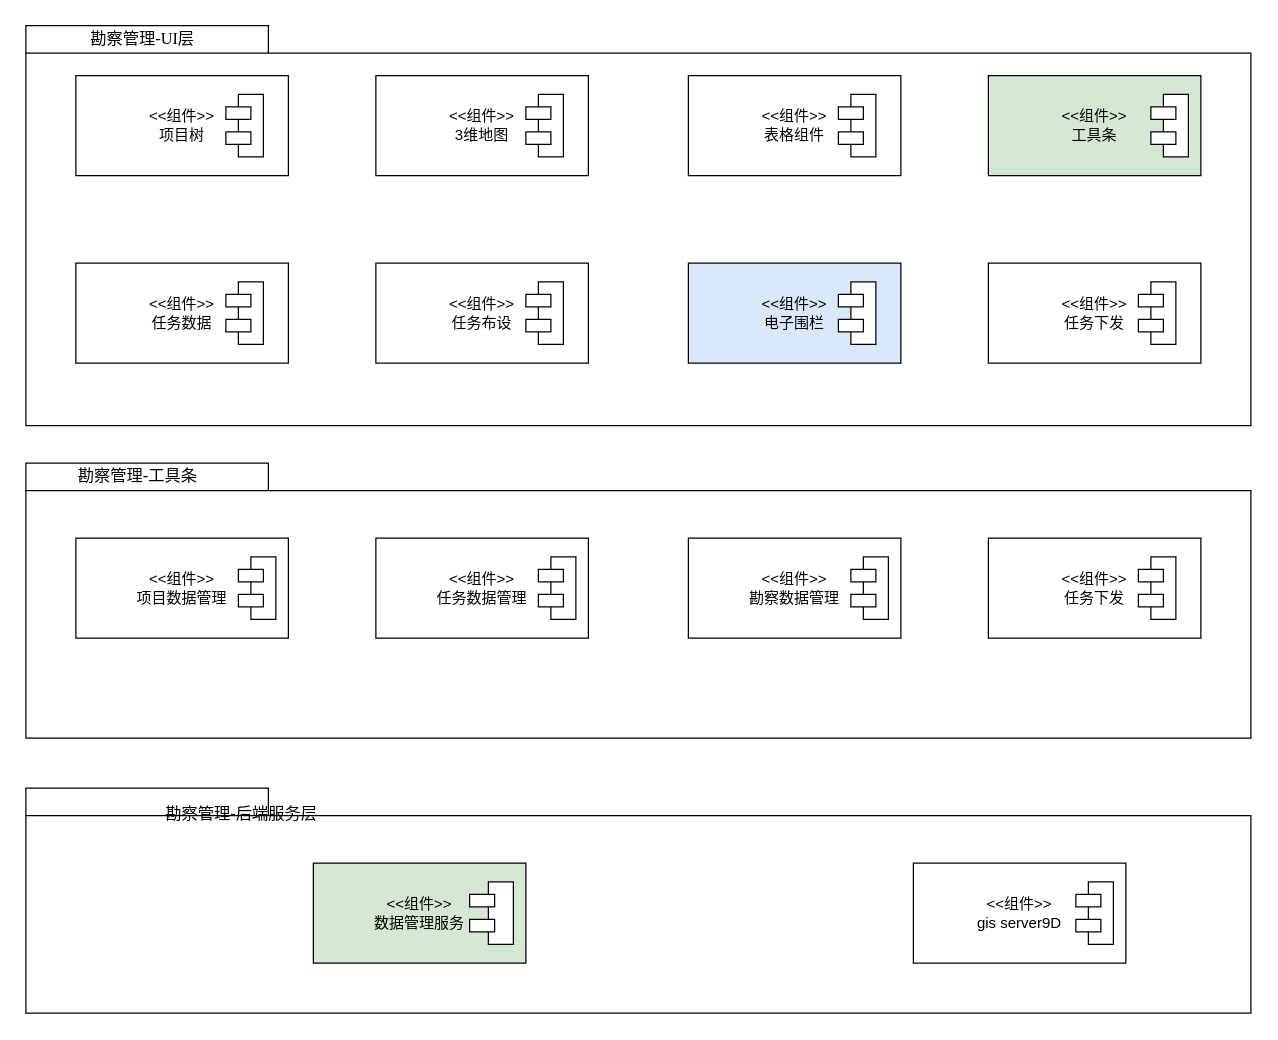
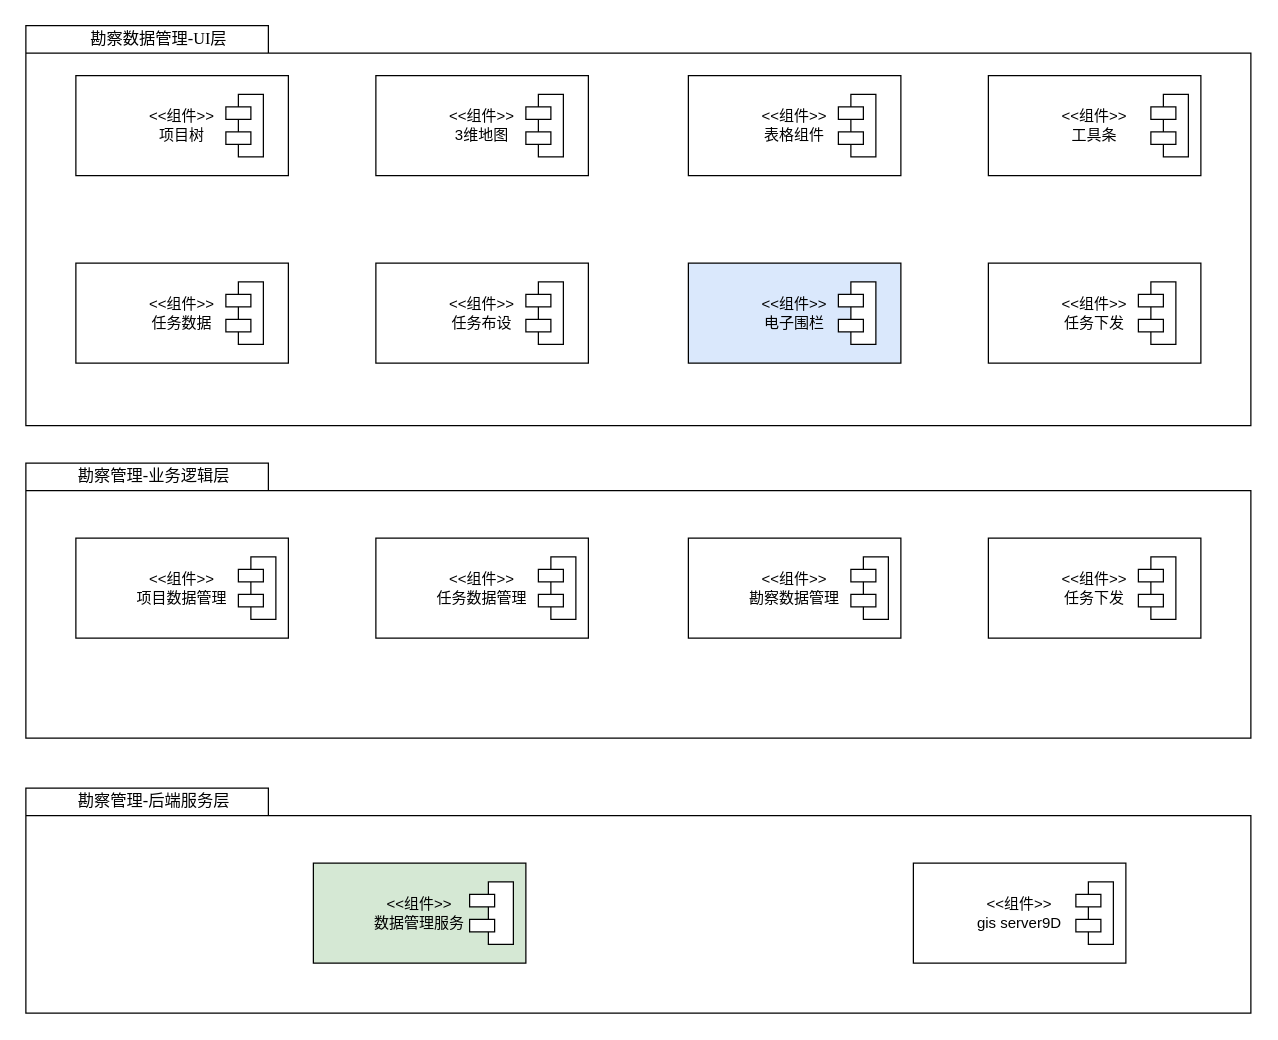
(145, 39) -> (161, 39)
(1094, 126) -> (1094, 126)
(140, 477) -> (156, 477)
(244, 813) -> (157, 801)
